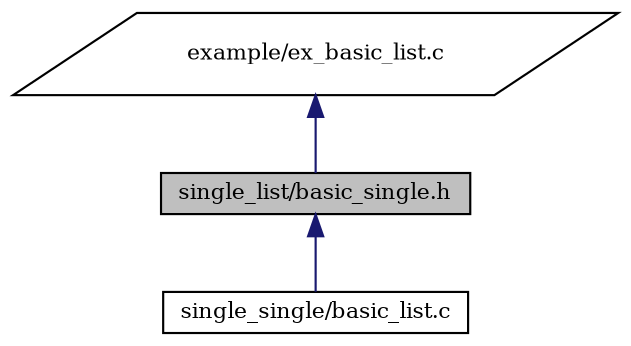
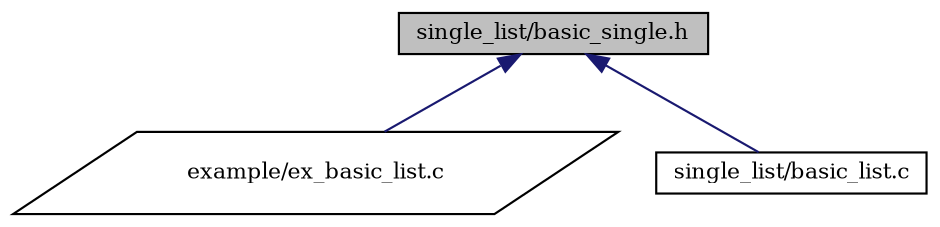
(316, 145) -> (443, 99)
(316, 312) -> (791, 173)
